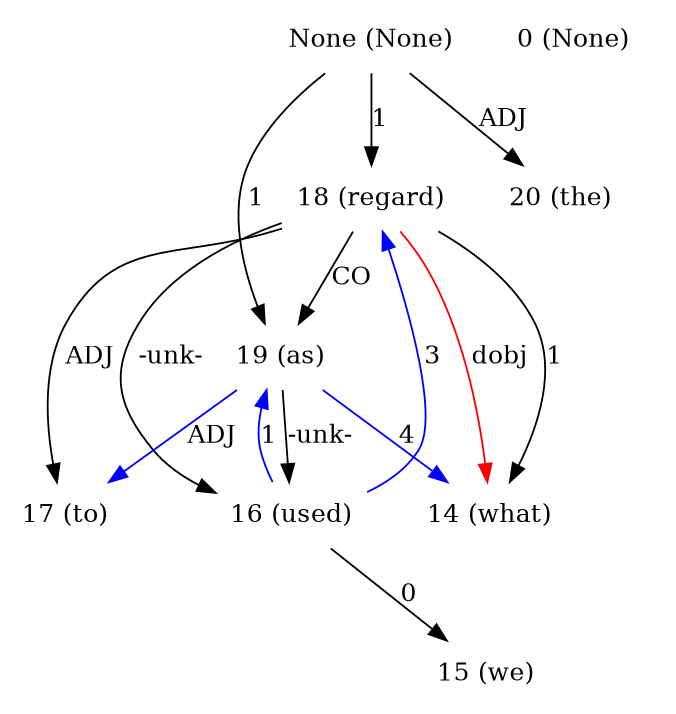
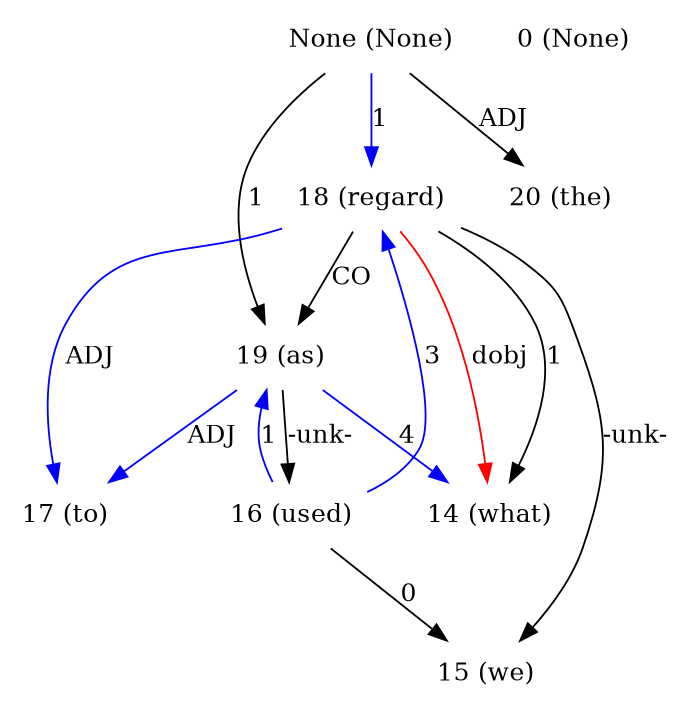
(371, 110) -> (371, 110)
(97, 283) -> (97, 283)
(134, 332) -> (598, 407)
